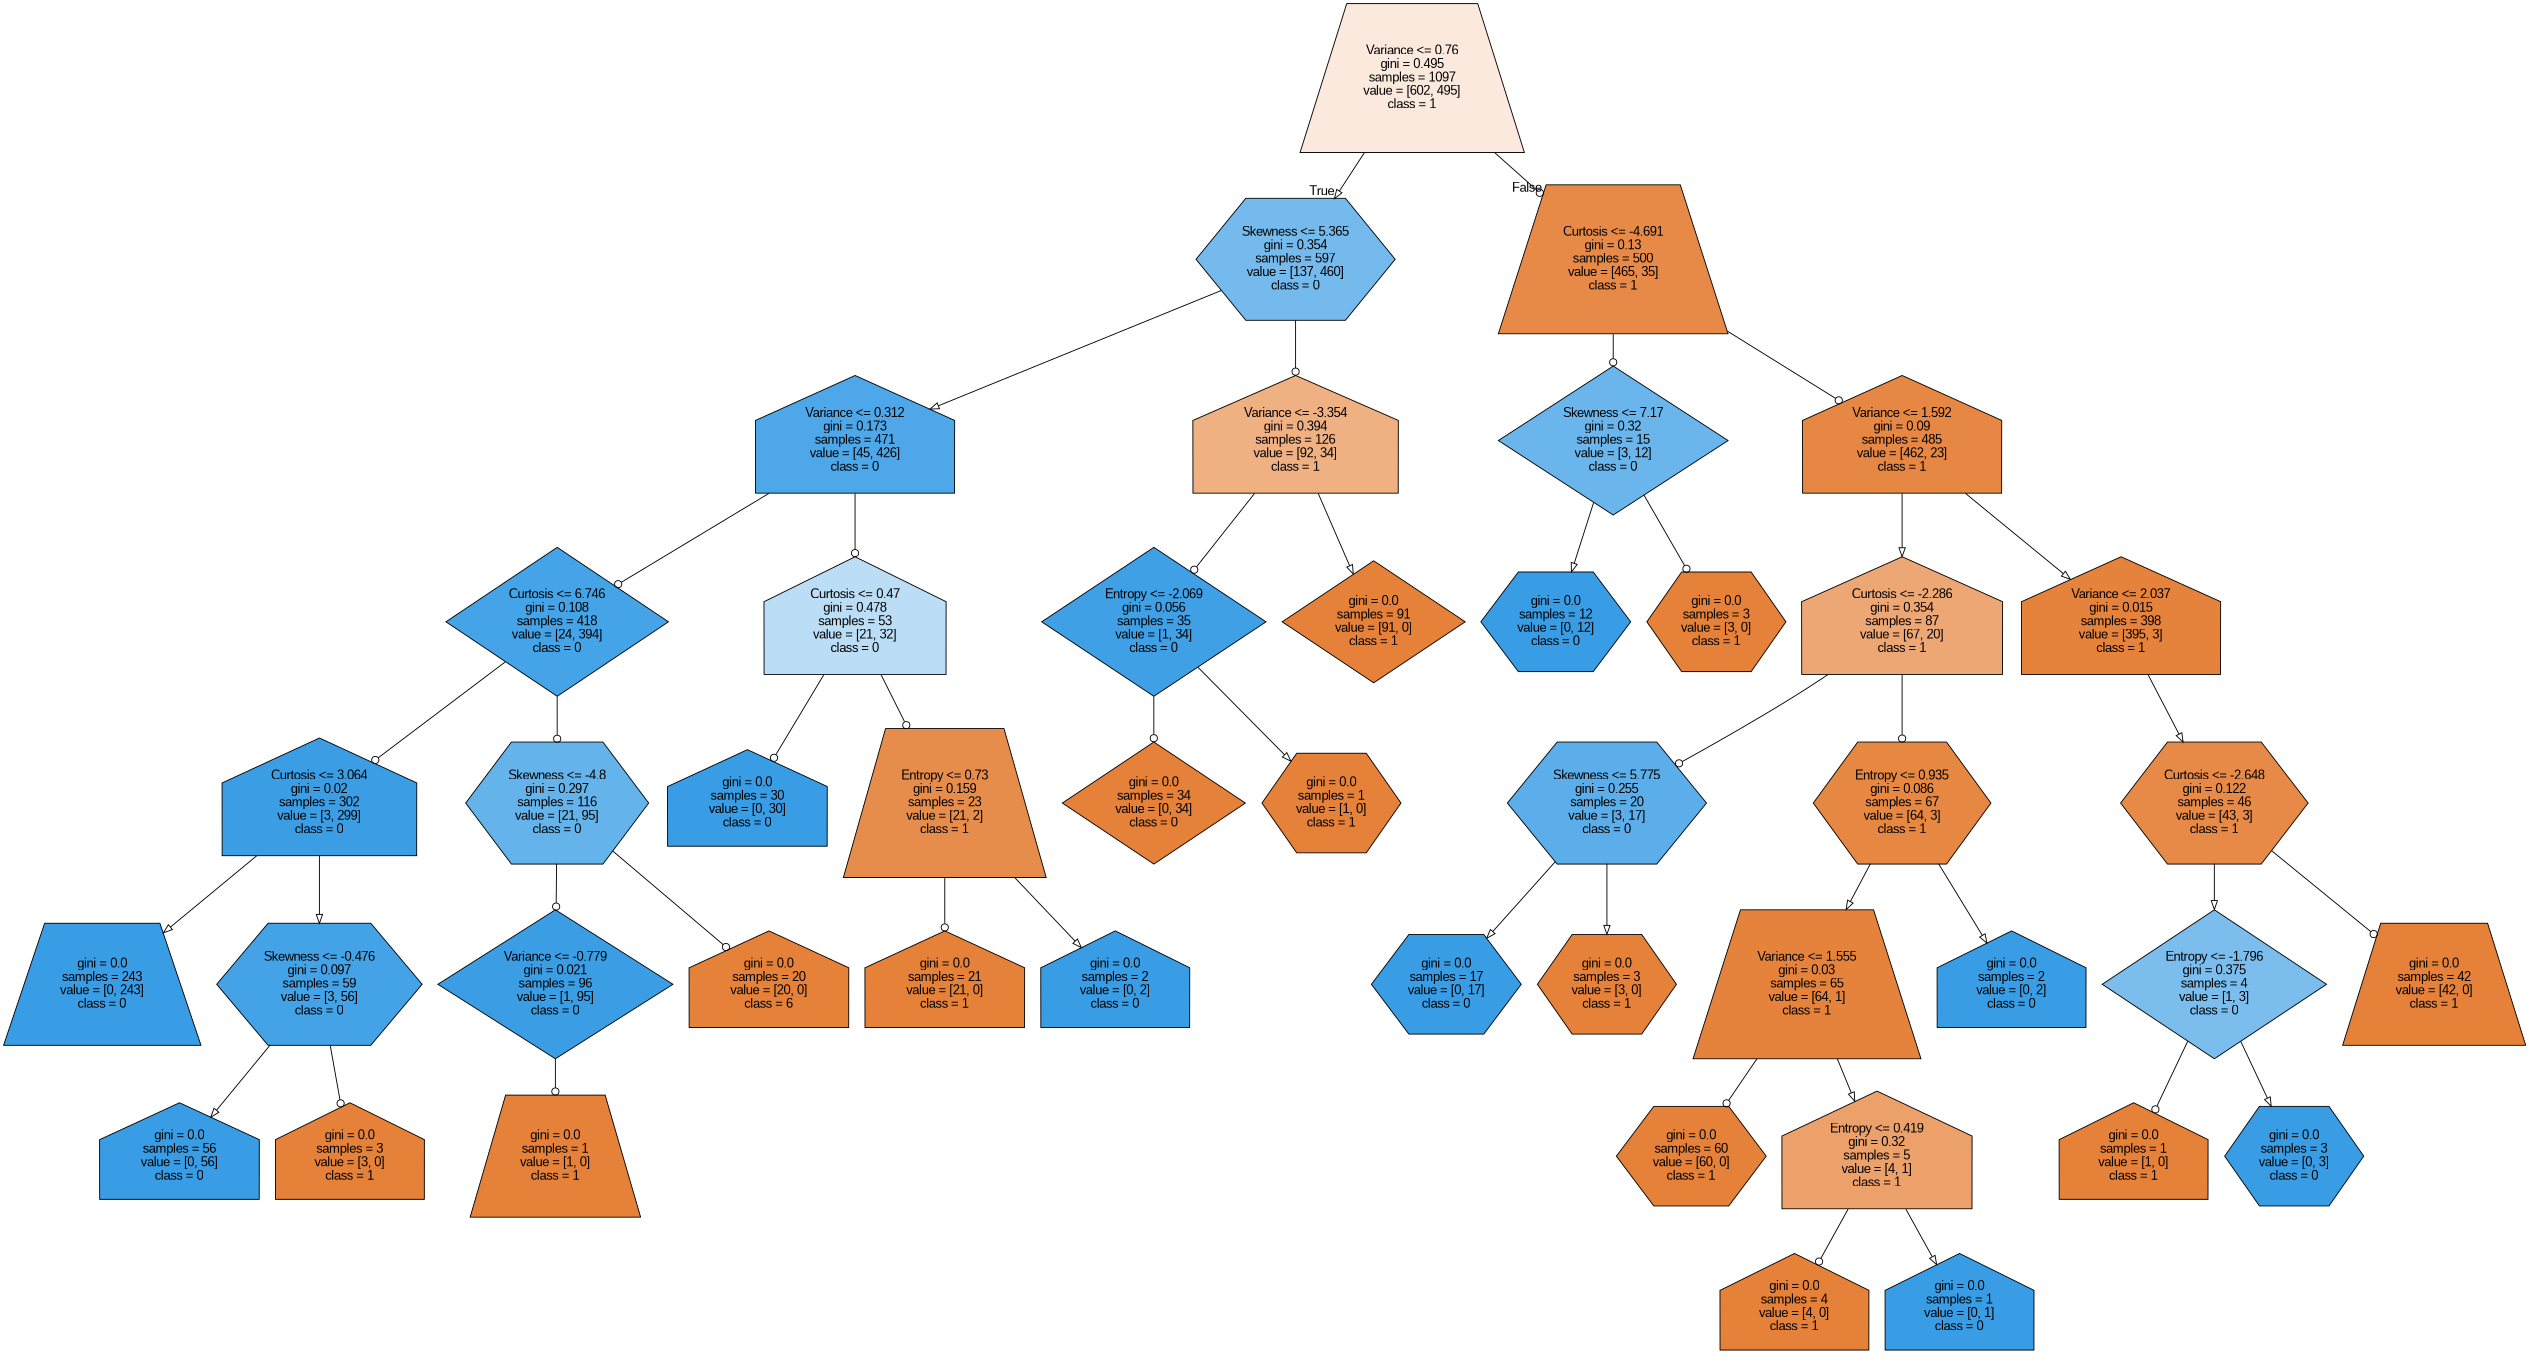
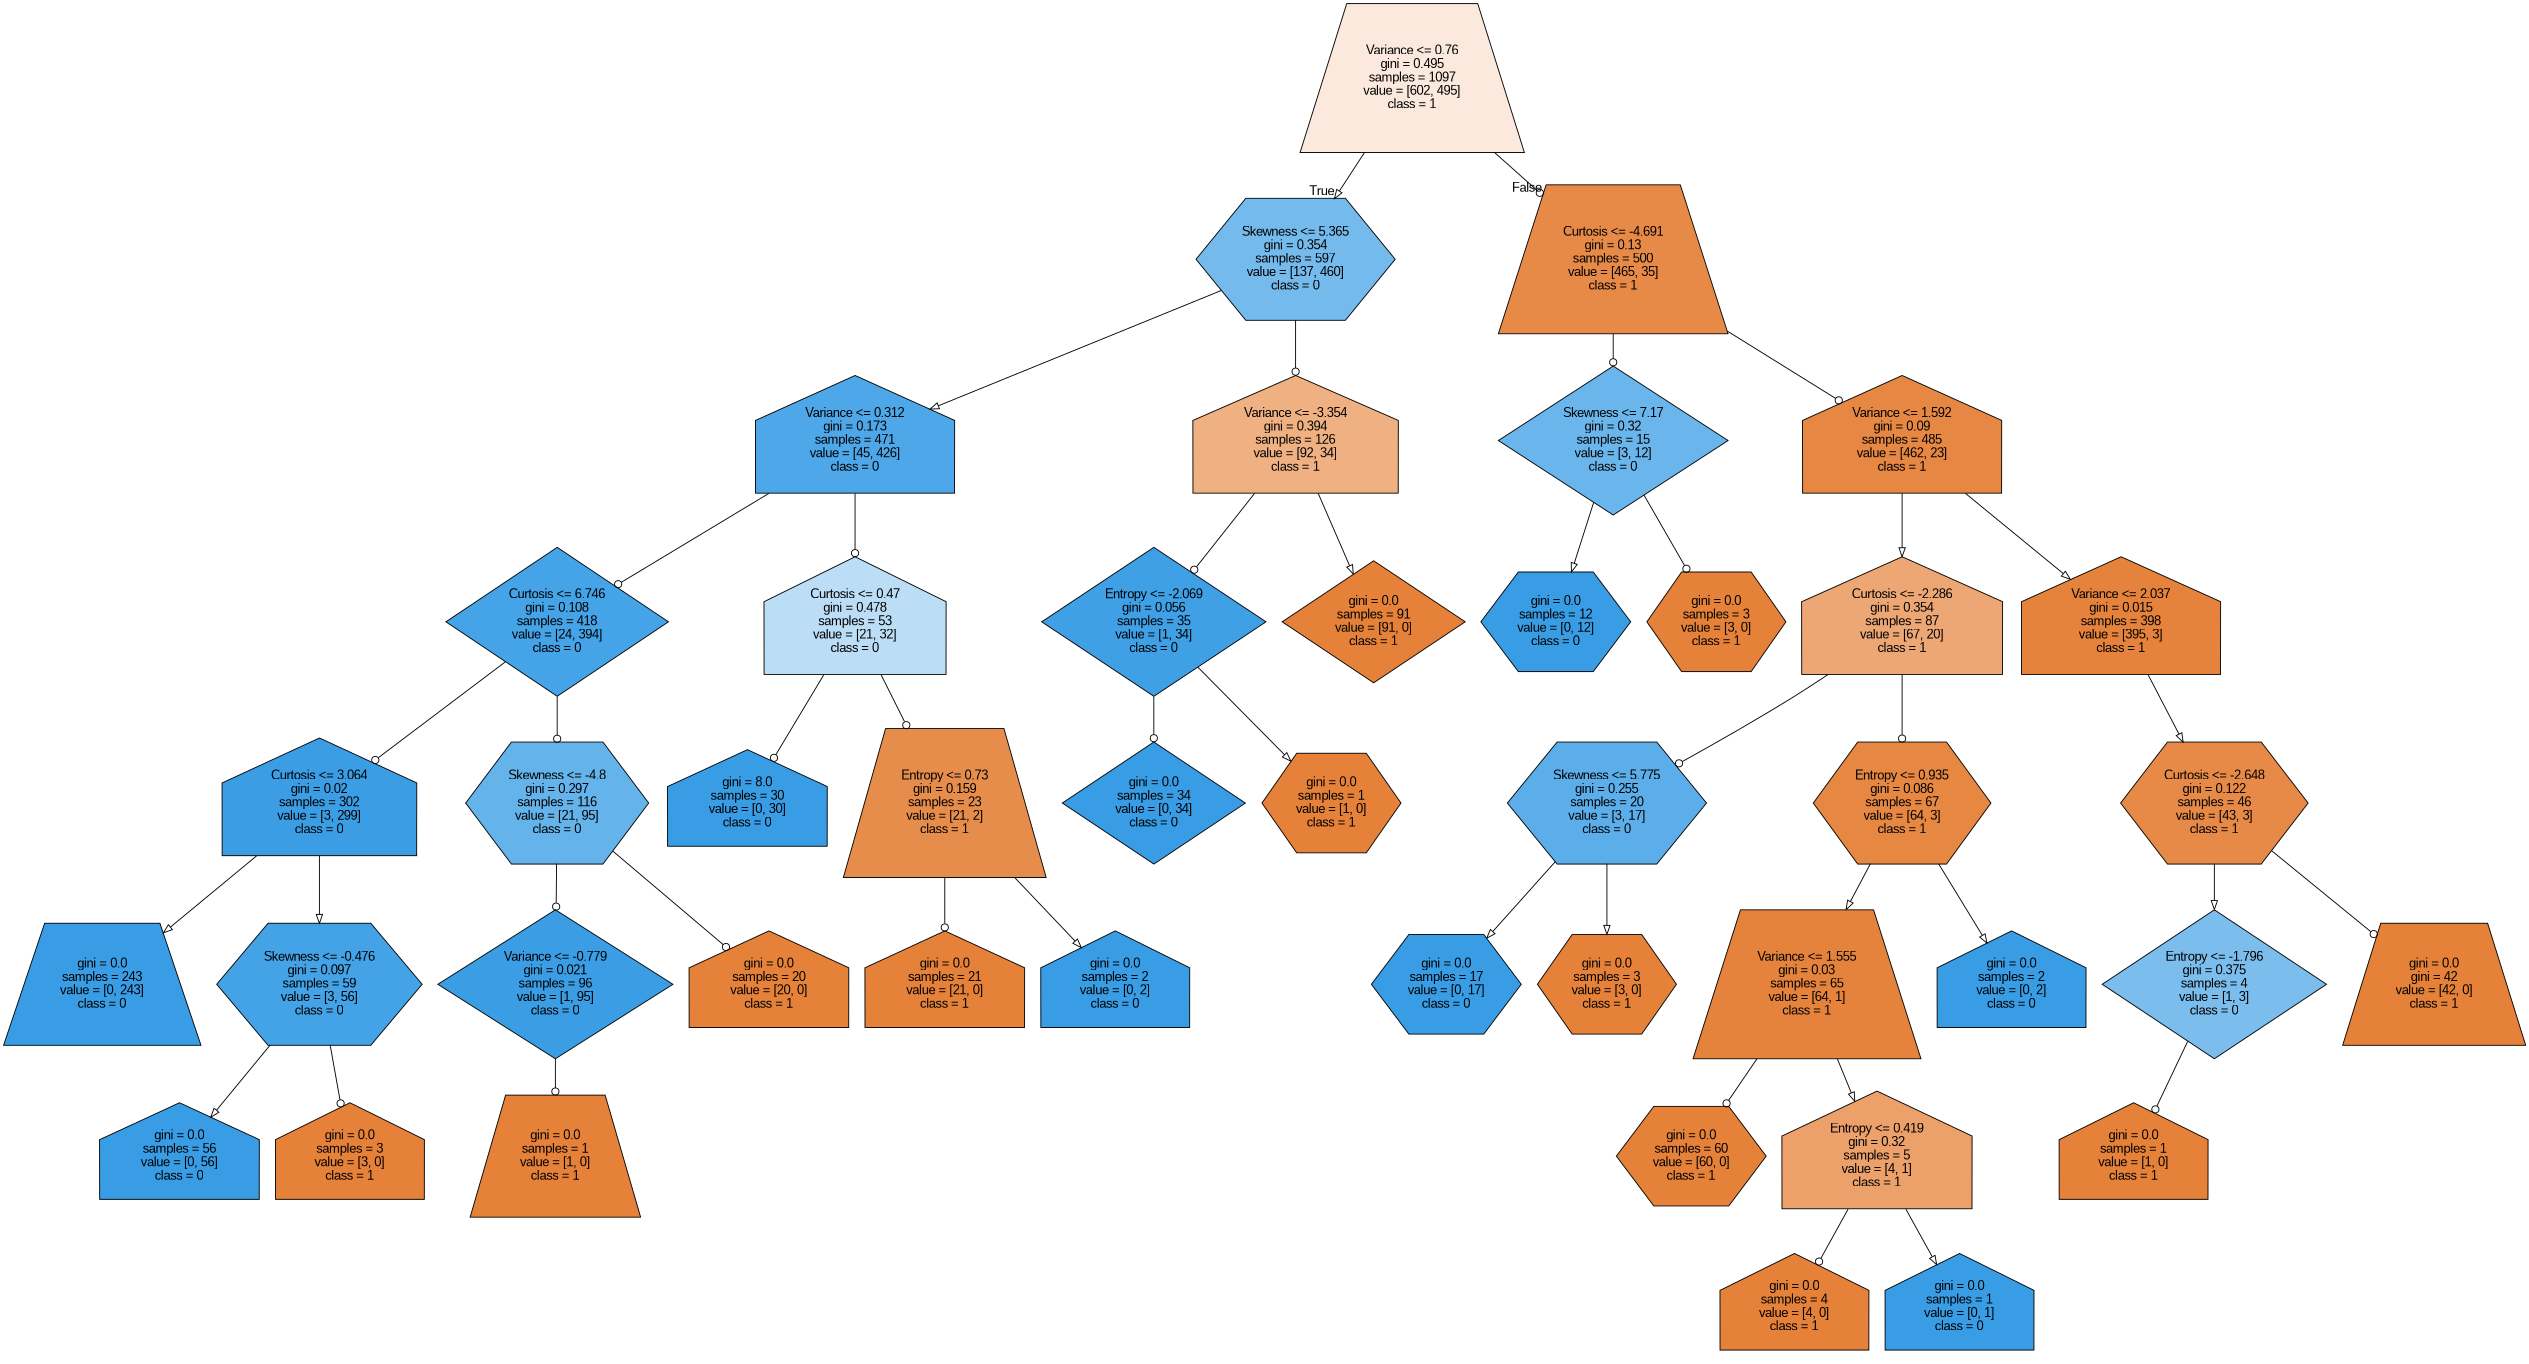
(747, 803) -> (747, 803)
(1154, 803) -> (1154, 803)
(769, 984) -> (769, 984)
(2434, 984) -> (2434, 984)
(2294, 1156) -> none
